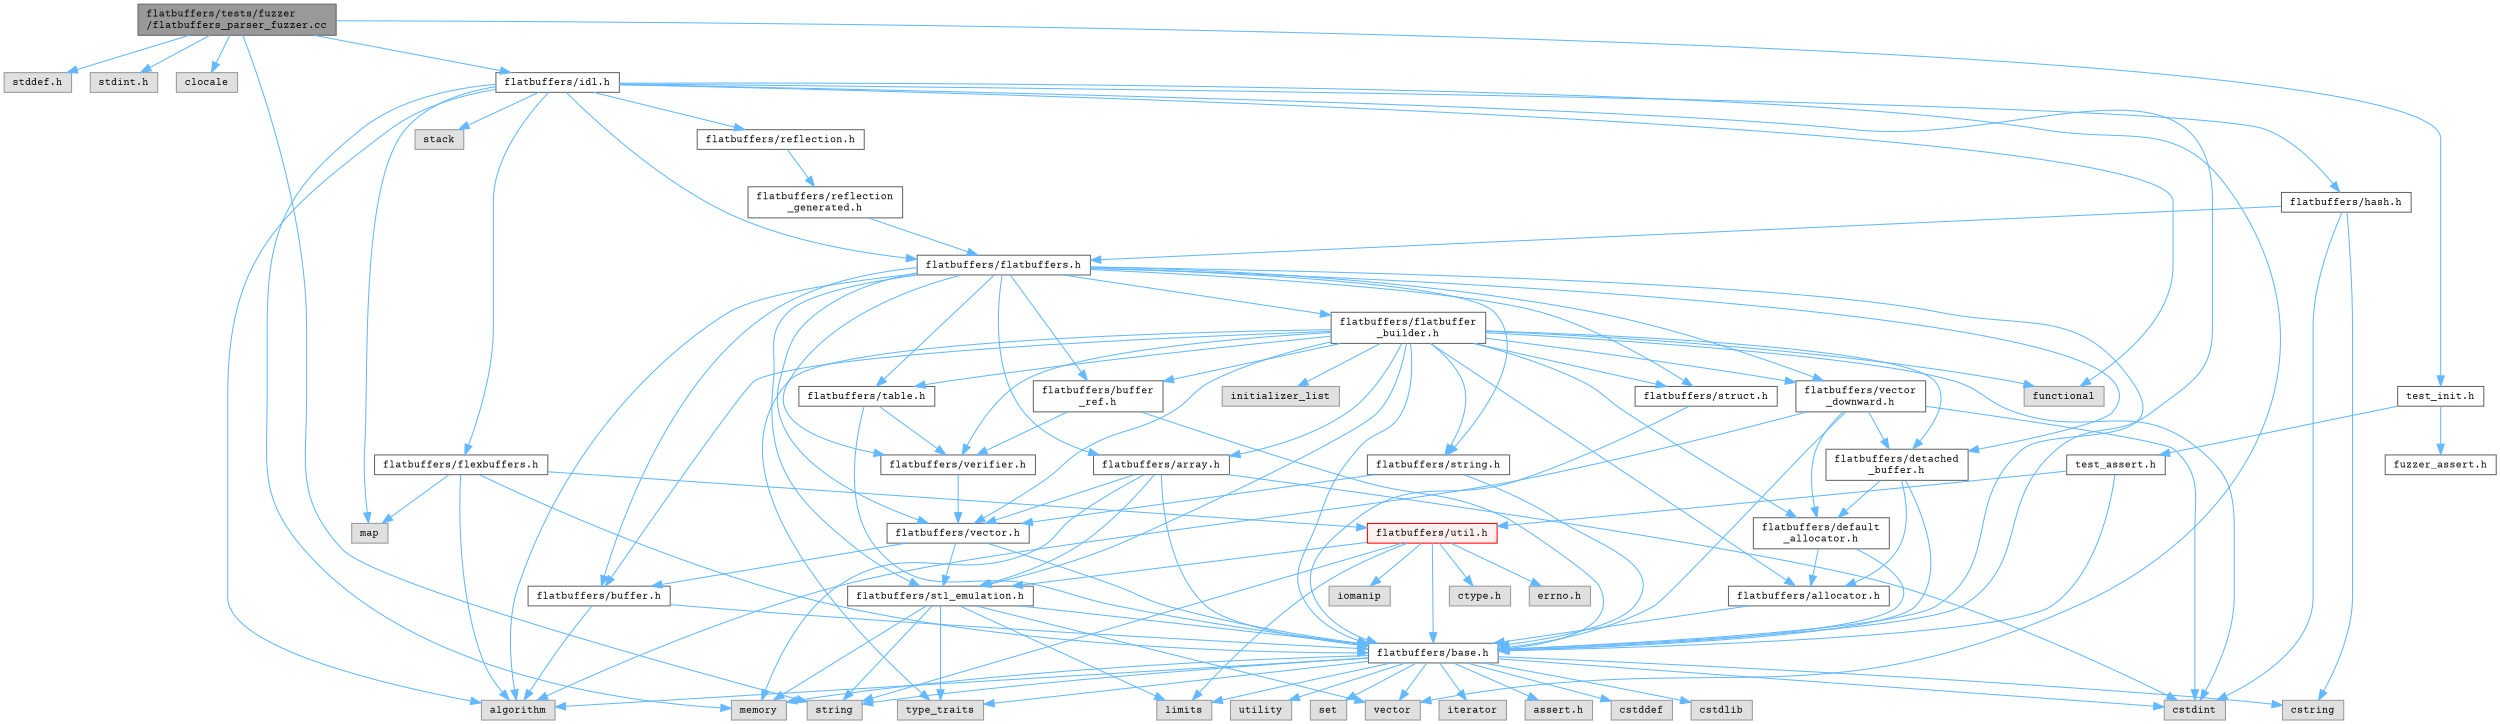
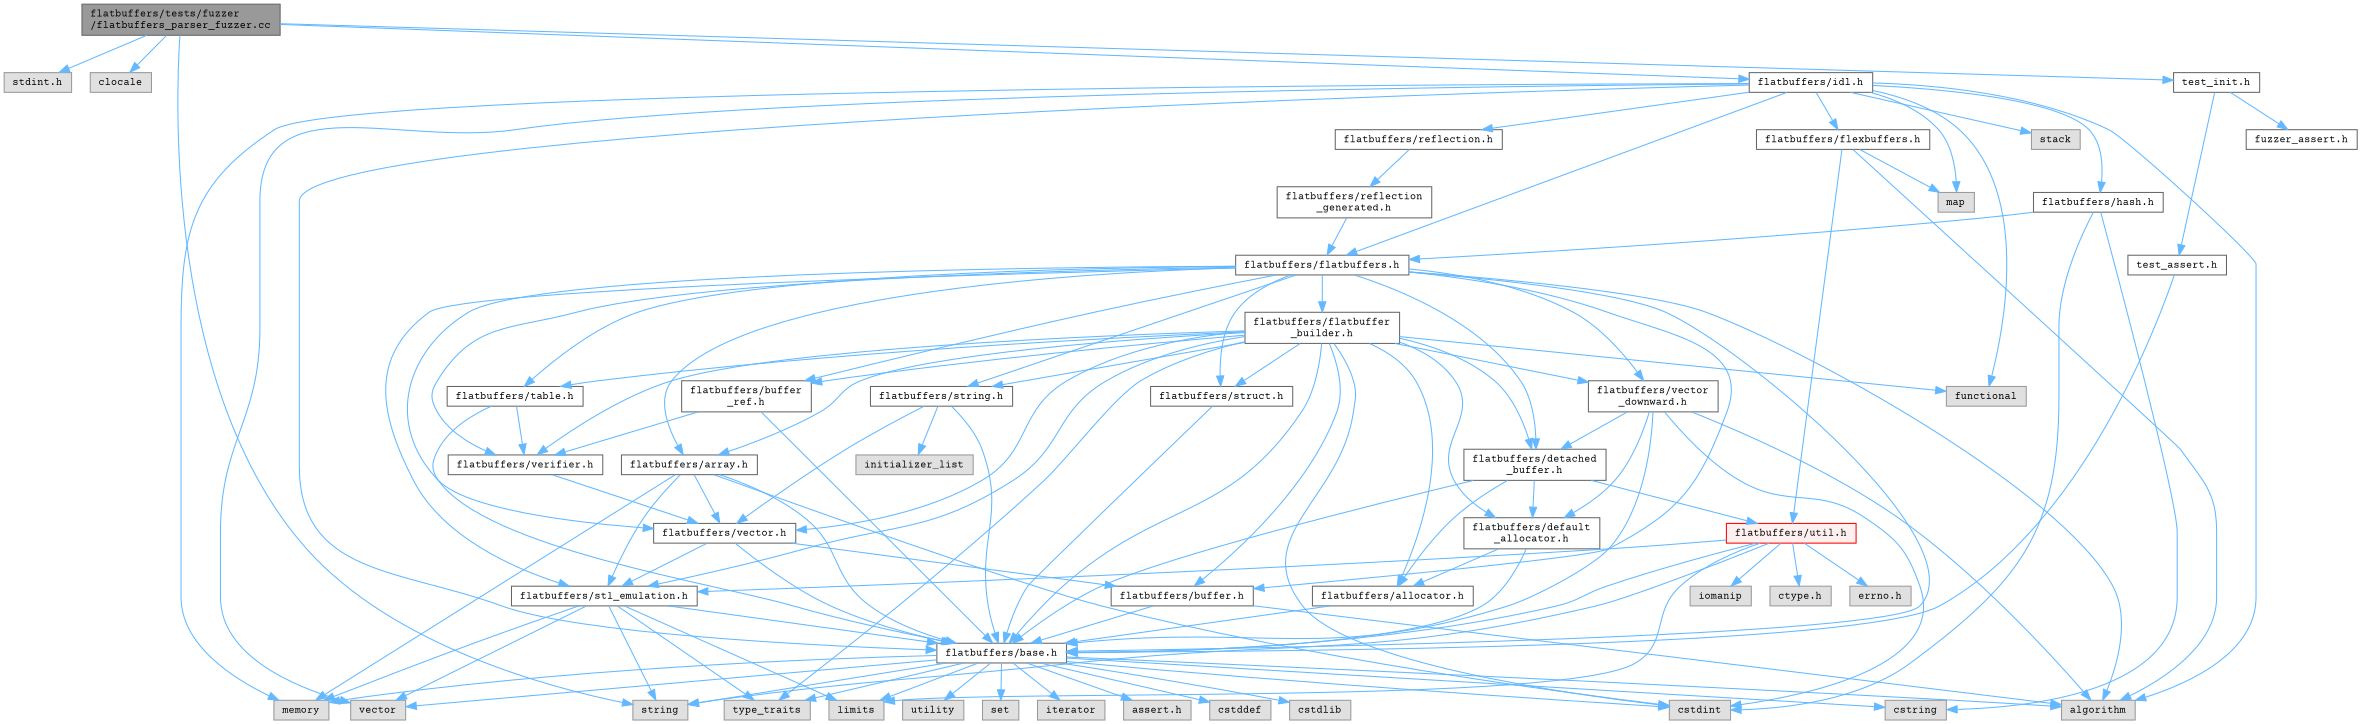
(38, 82) -> none
(1344, 362) -> (930, 425)
(1787, 499) -> (1669, 501)
(862, 611) -> none
